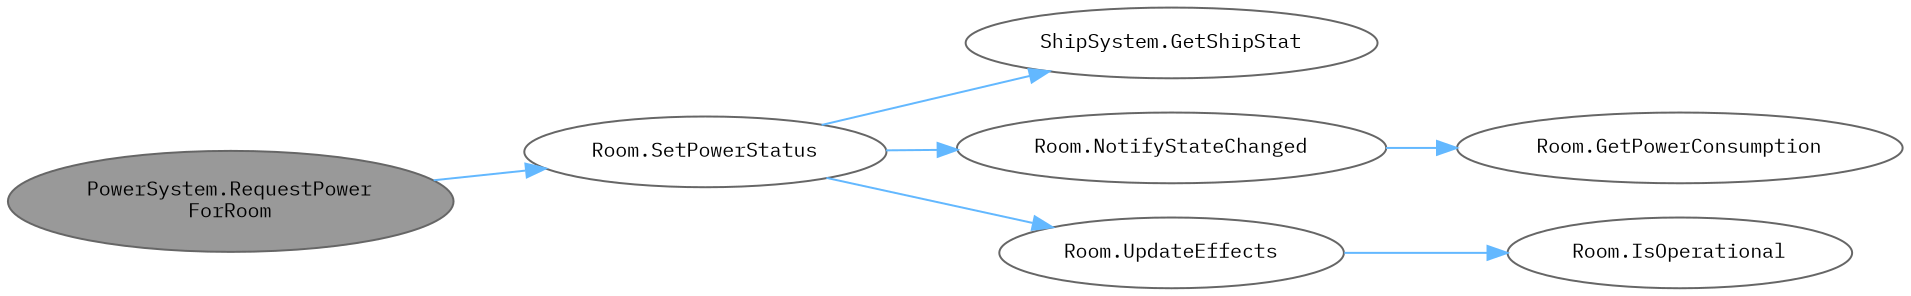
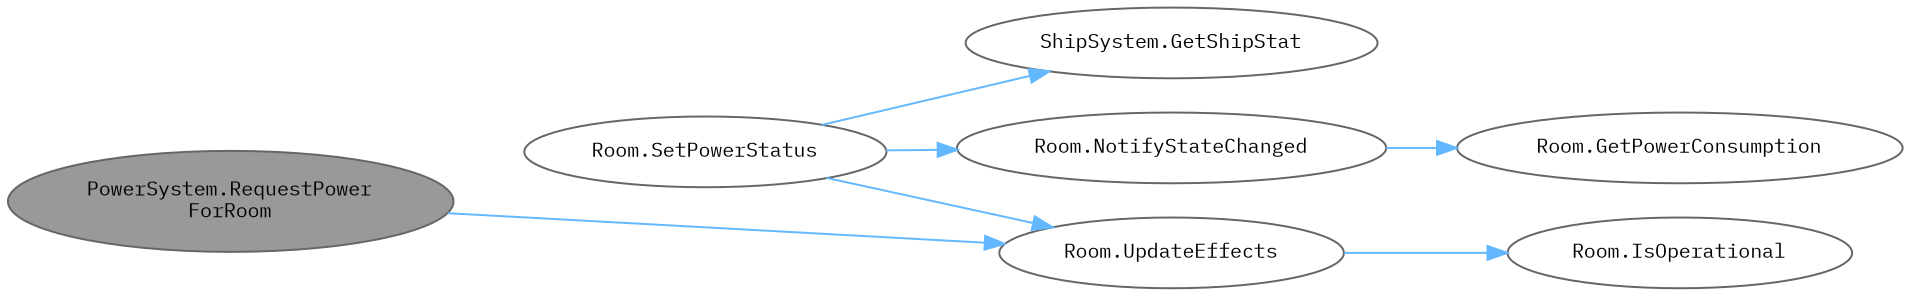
(479, 175) -> (716, 228)
